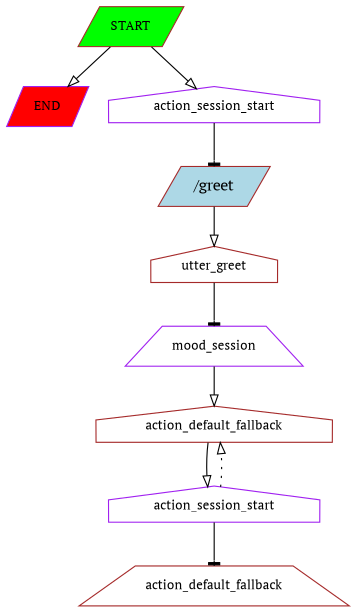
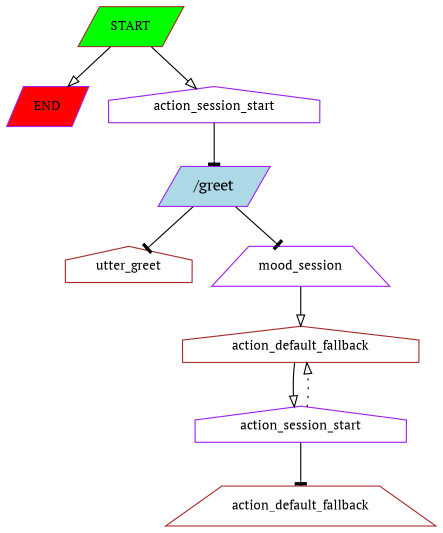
(214, 186) -> (214, 186)
(214, 221) -> (171, 226)
(214, 302) -> (255, 225)
